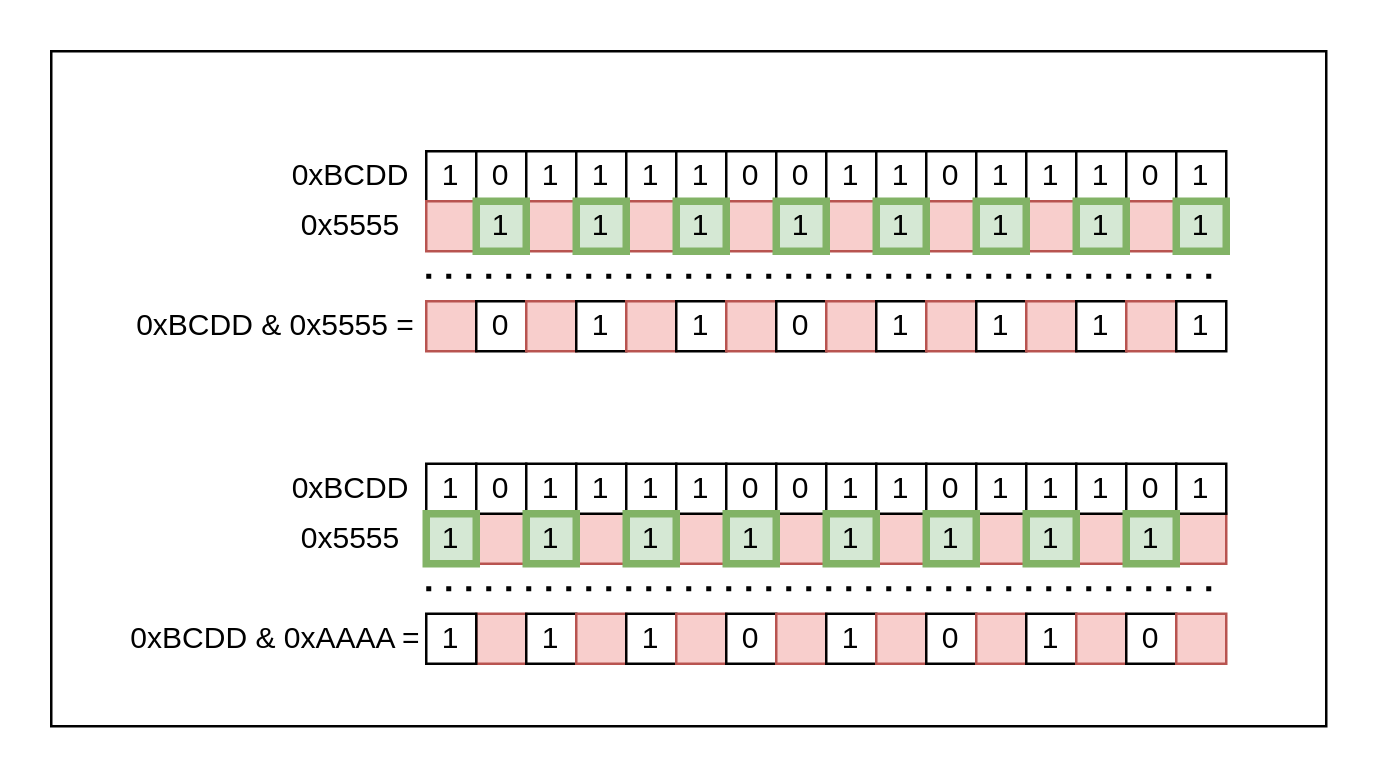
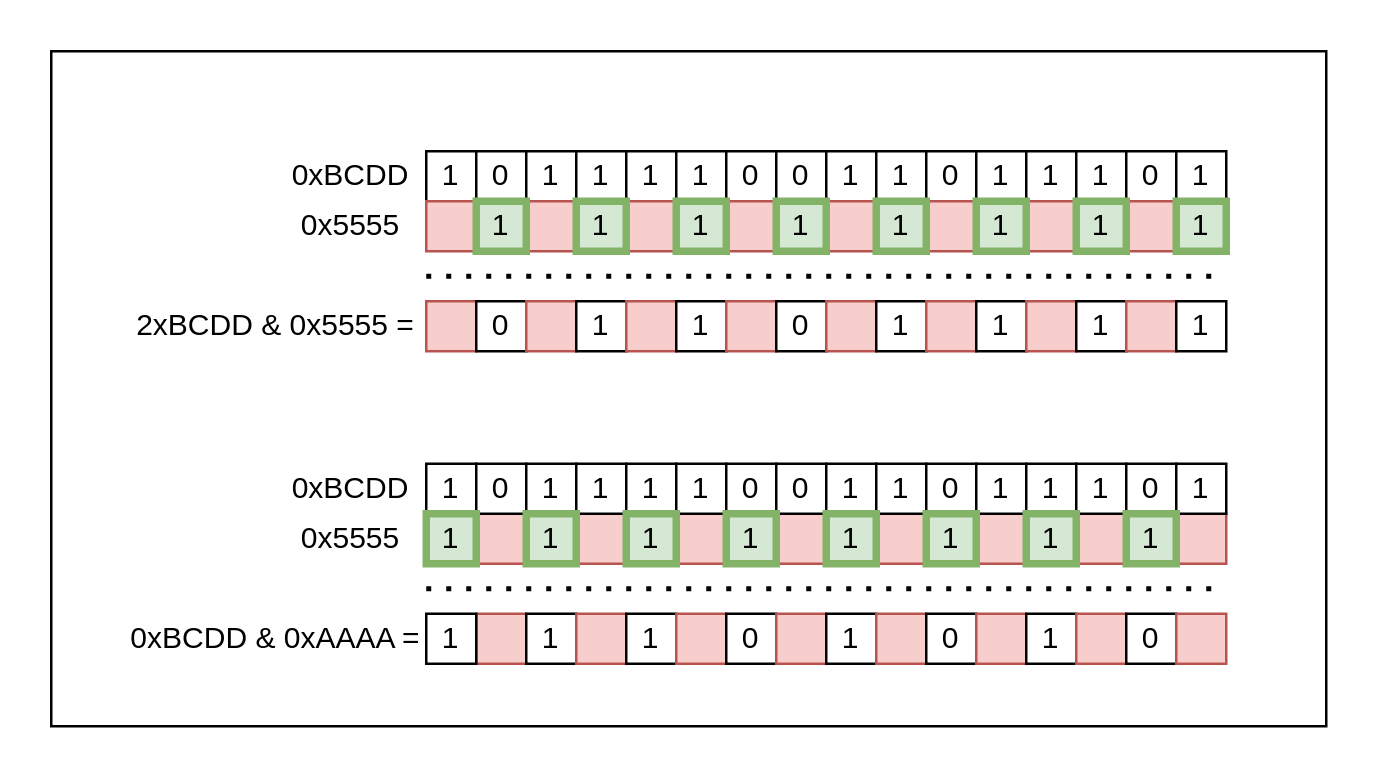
(276, 326) -> (276, 326)
